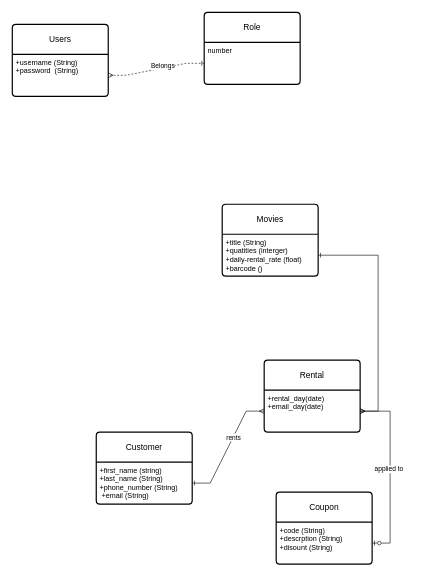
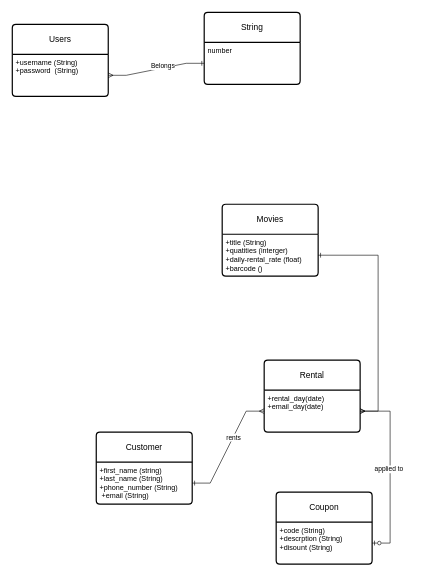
(252, 27) -> (252, 27)
(132, 74) -> (132, 74)
